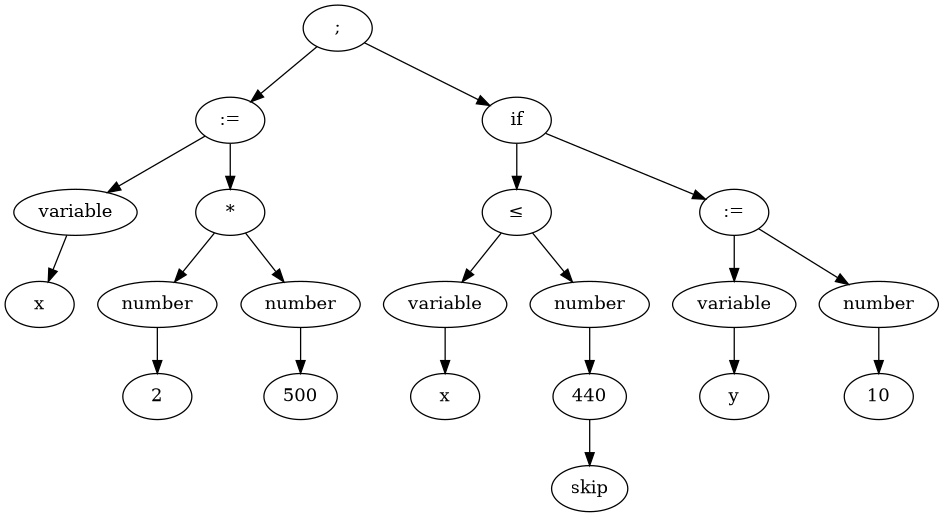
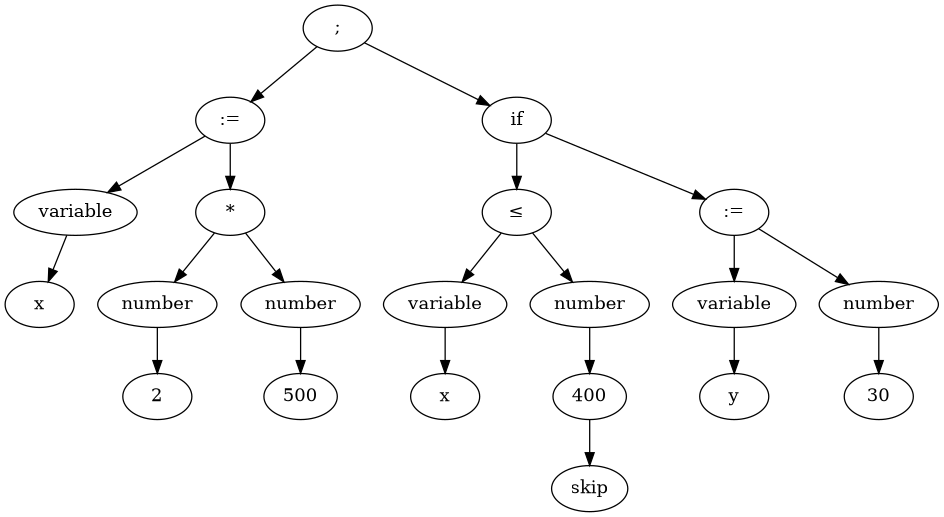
(590, 397) -> (590, 397)
(879, 397) -> (879, 397)
